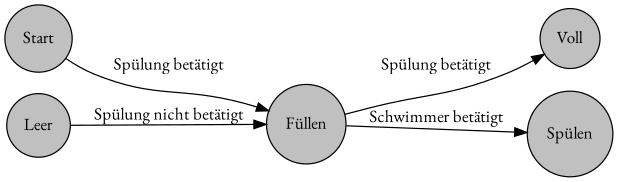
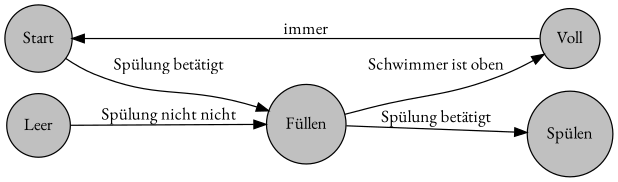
none -> (312, 39)
(437, 65) -> (437, 65)
(169, 115) -> (169, 115)
(437, 117) -> (437, 117)
